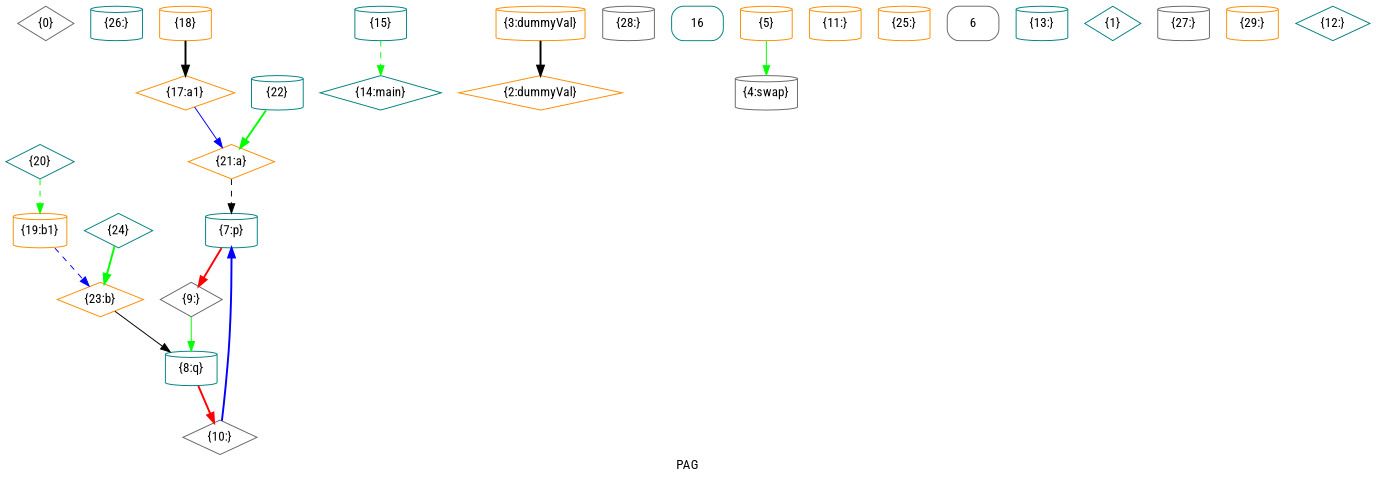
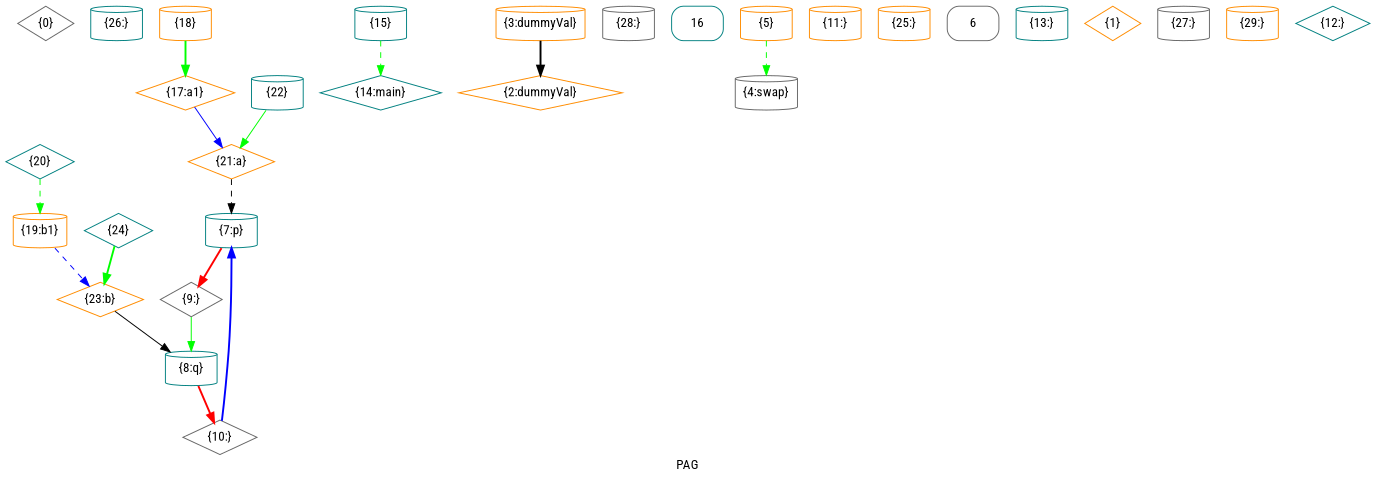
(1113, 23) -> (1113, 23)
(186, 53) -> (186, 53)
(766, 53) -> (766, 53)
(256, 125) -> (256, 125)
